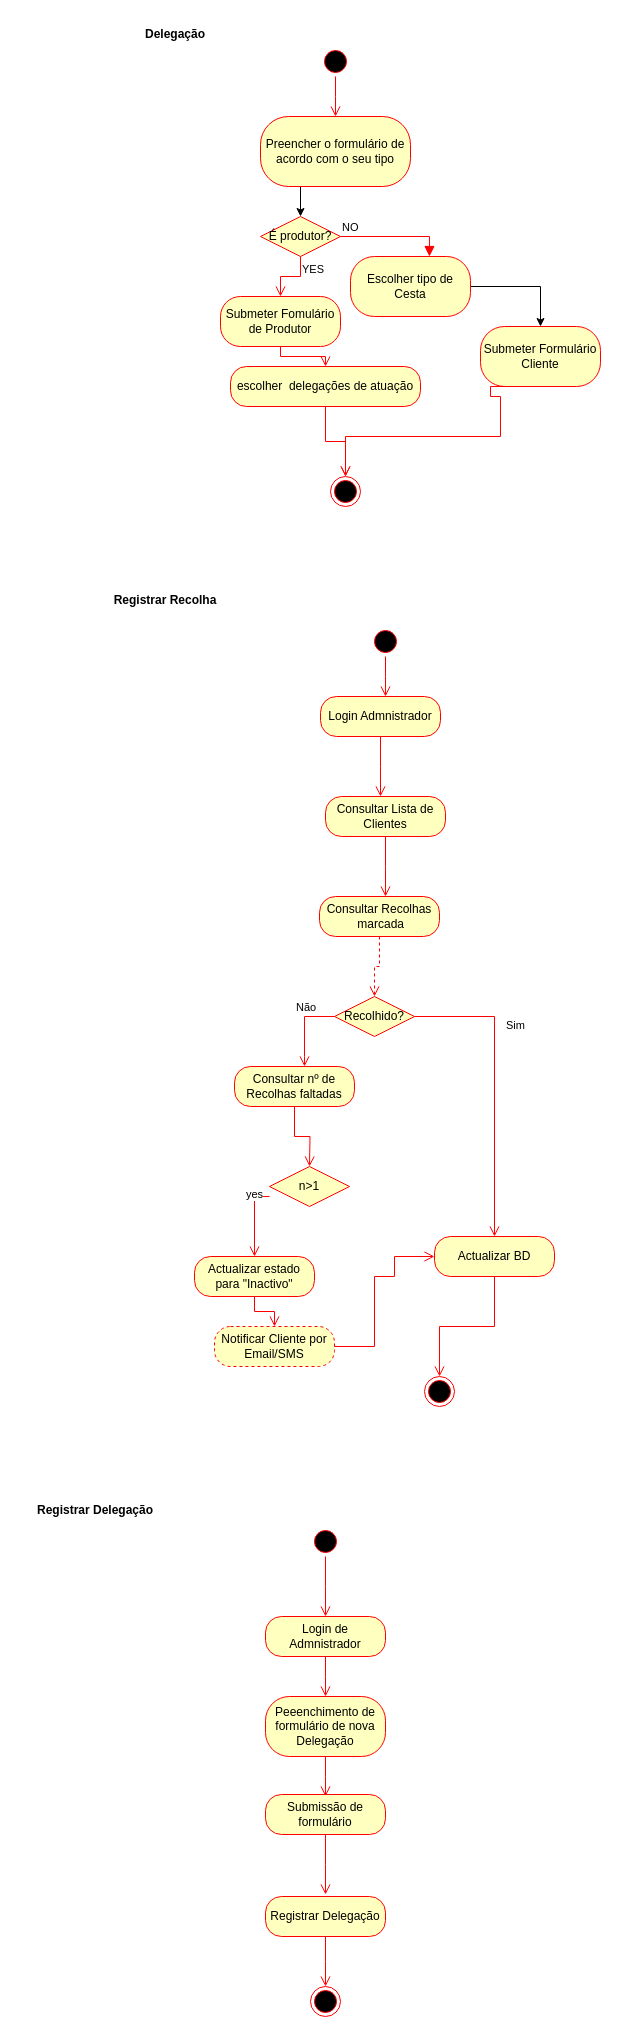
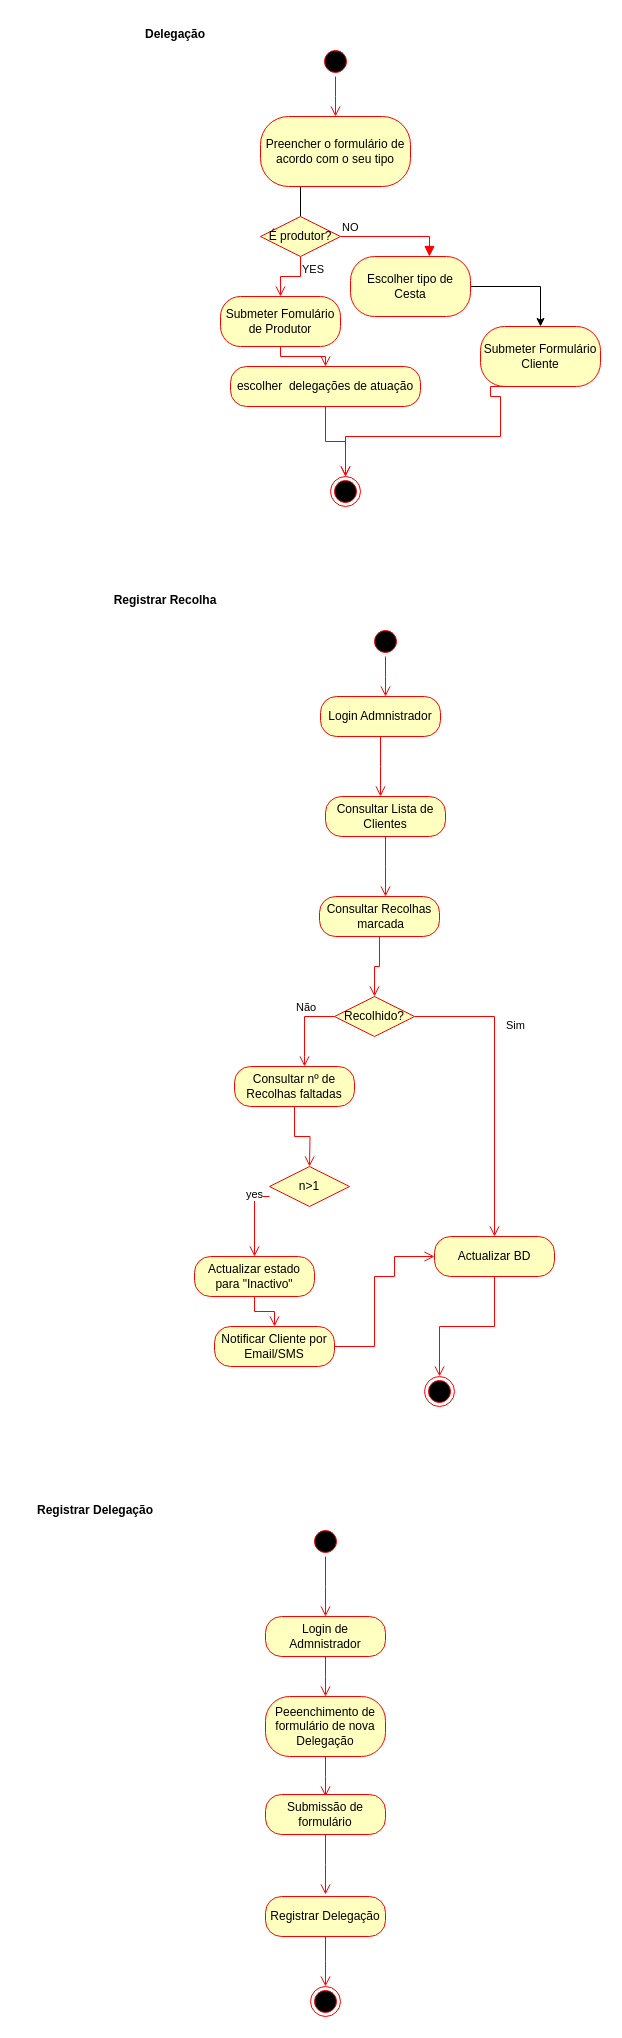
(301, 208) -> (301, 211)
(379, 967) -> (379, 967)
(275, 1347) -> (275, 1347)
